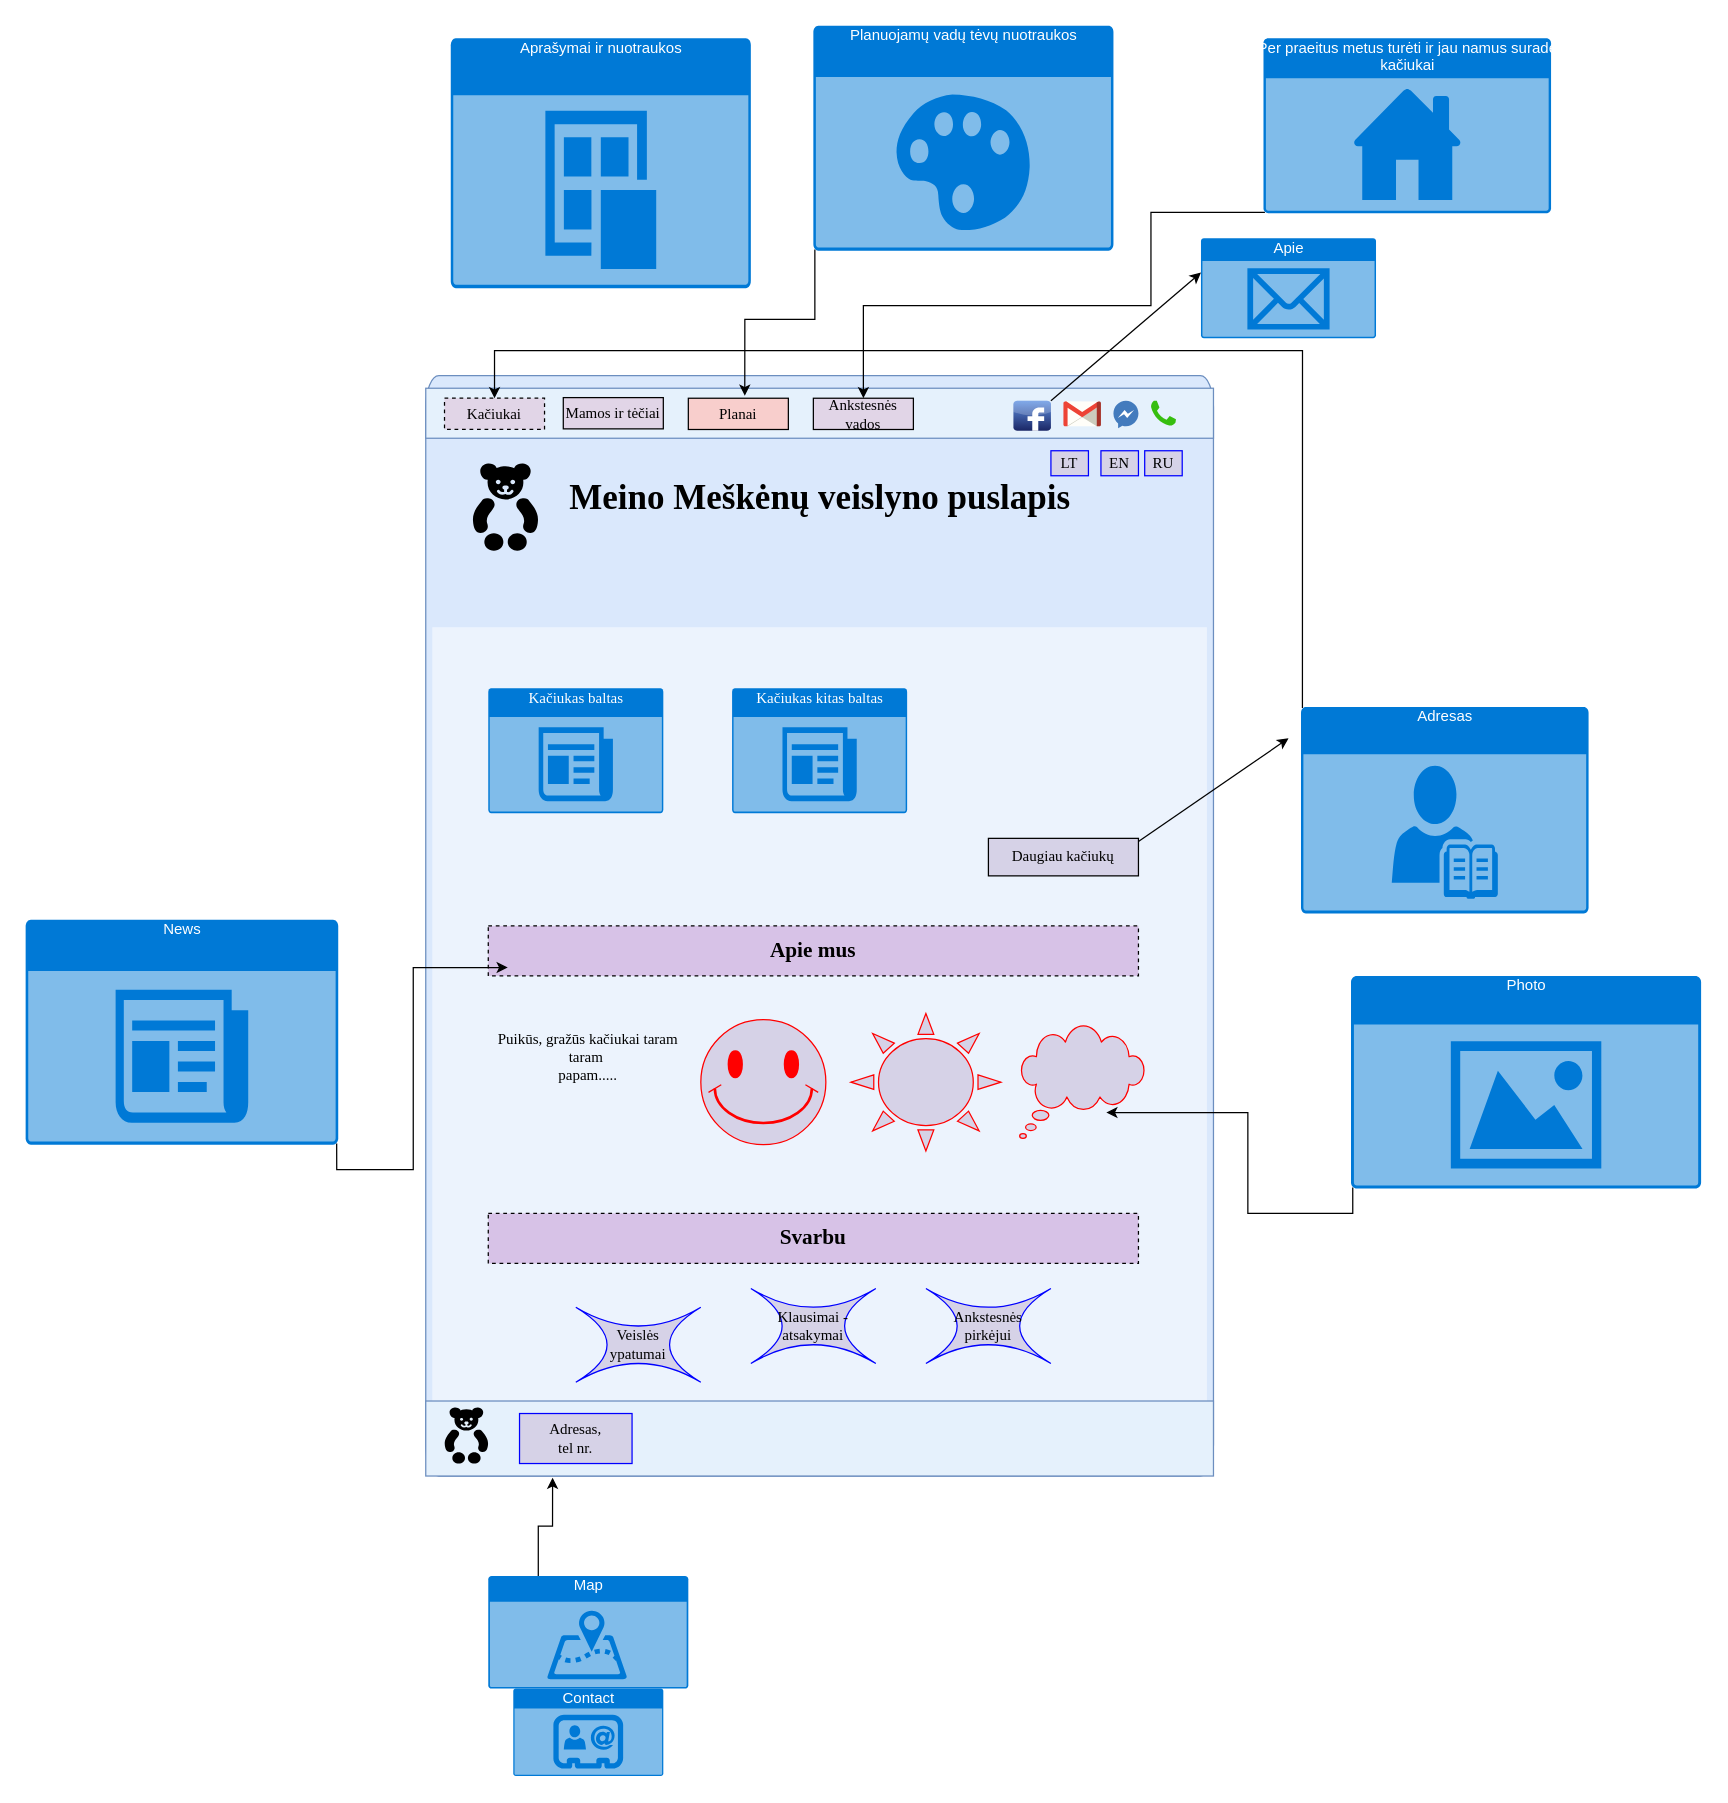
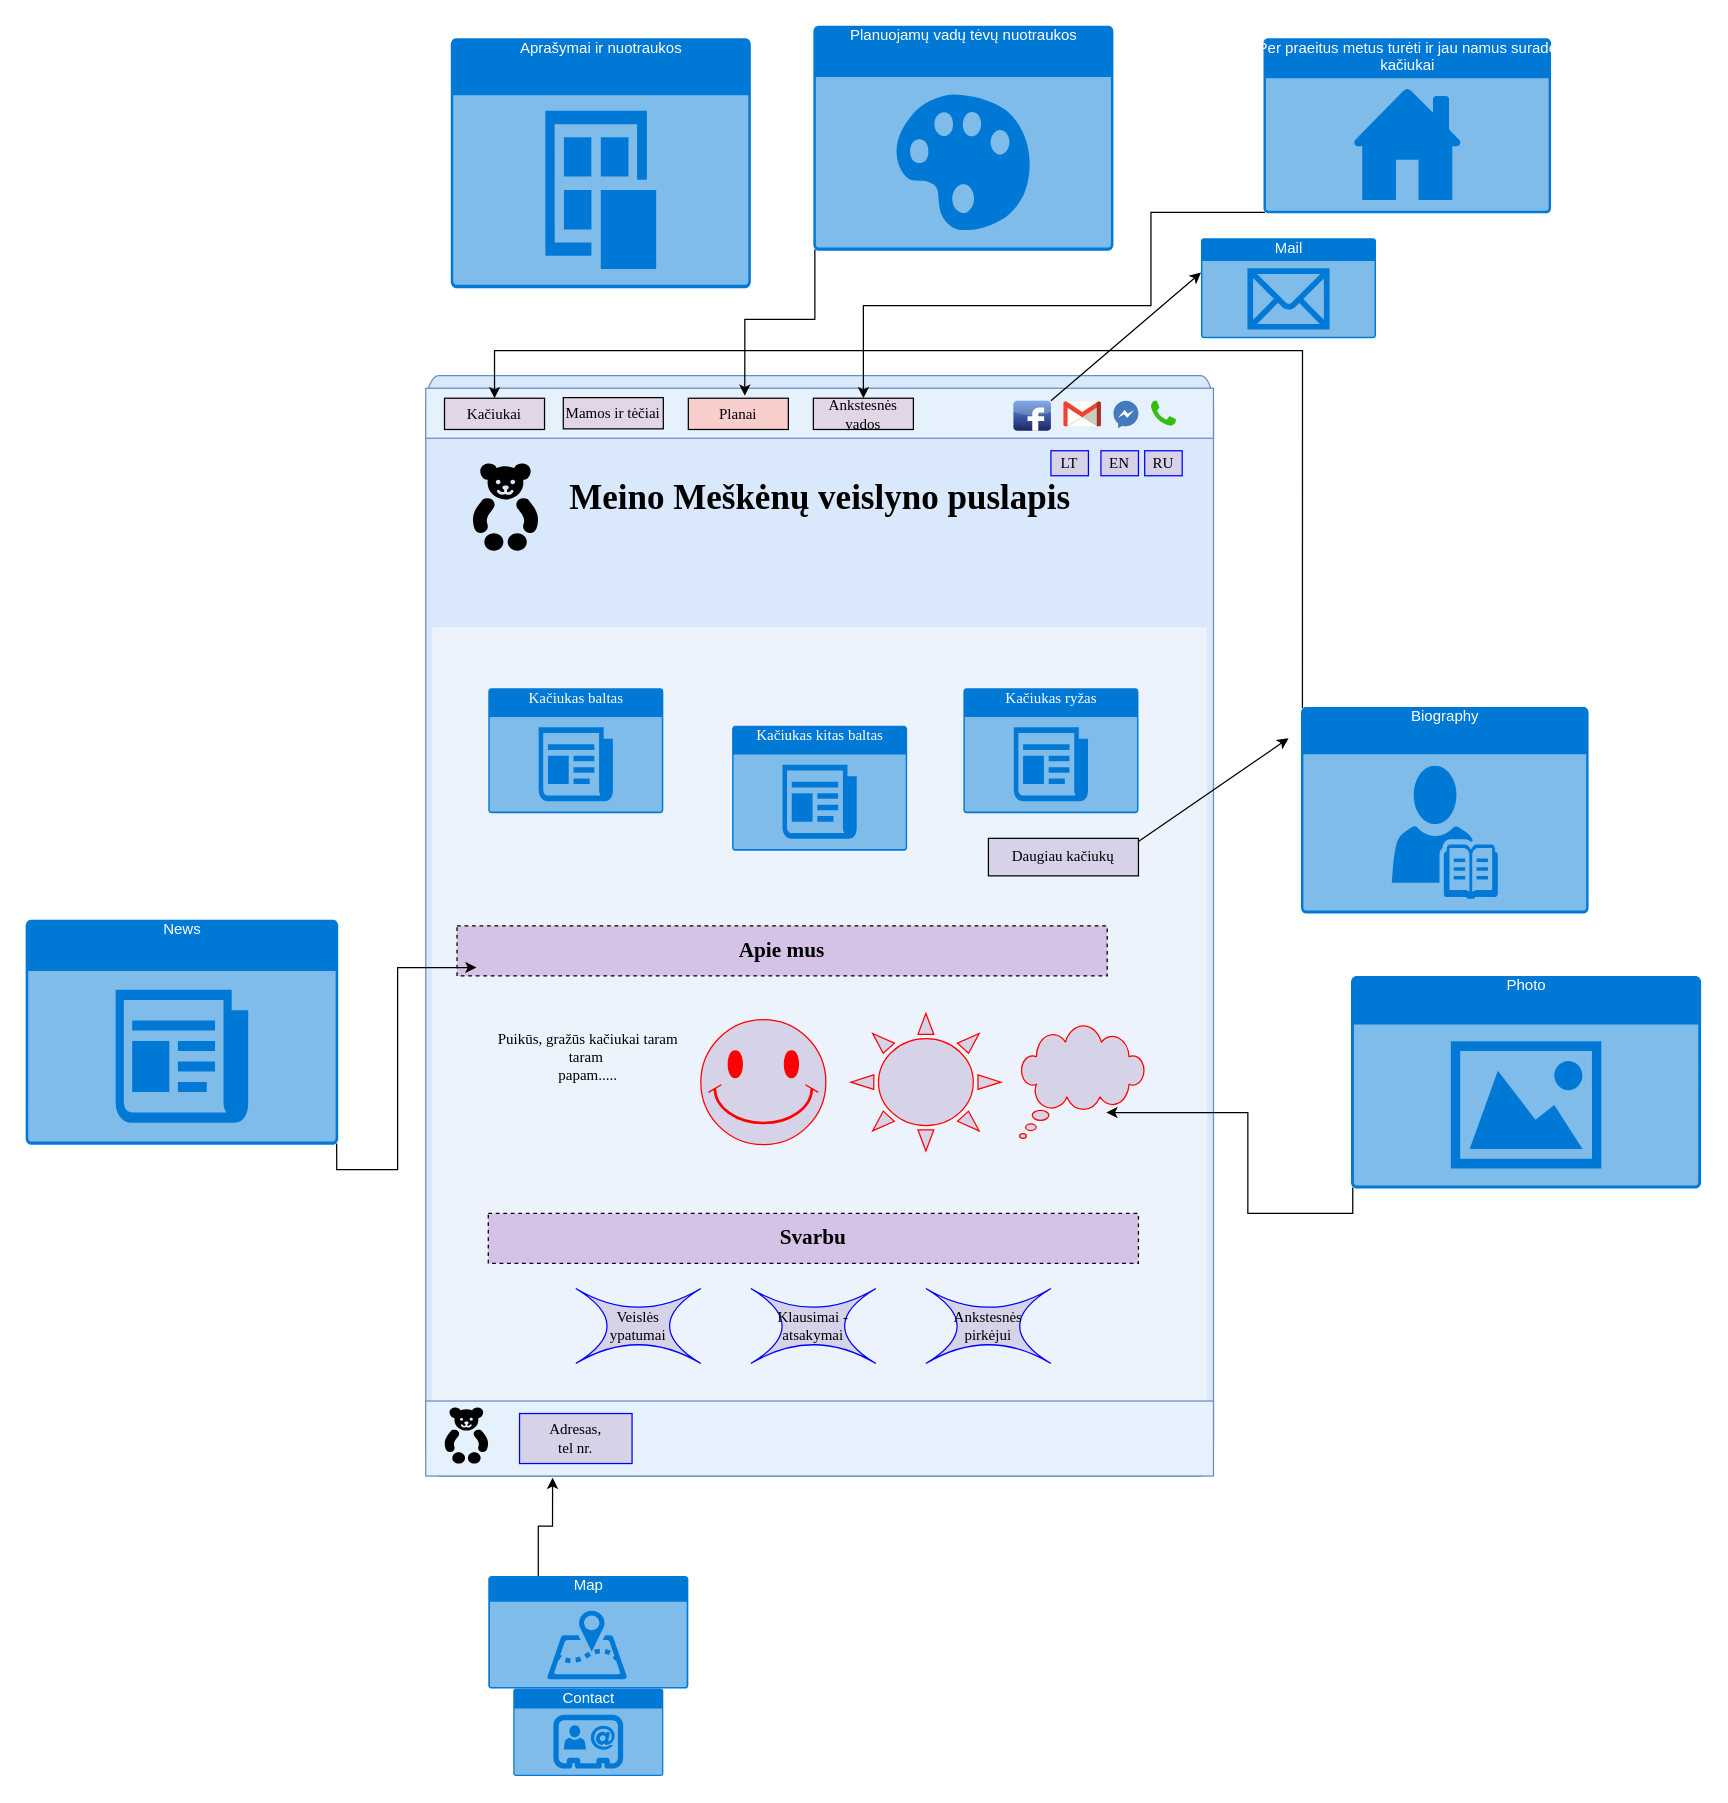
(1289, 248) -> (1289, 248)
(494, 414) -> (494, 414)
(1445, 717) -> (1445, 717)
(819, 751) -> (819, 788)
none -> (1051, 751)
(813, 951) -> (782, 951)
(638, 1344) -> (638, 1326)
